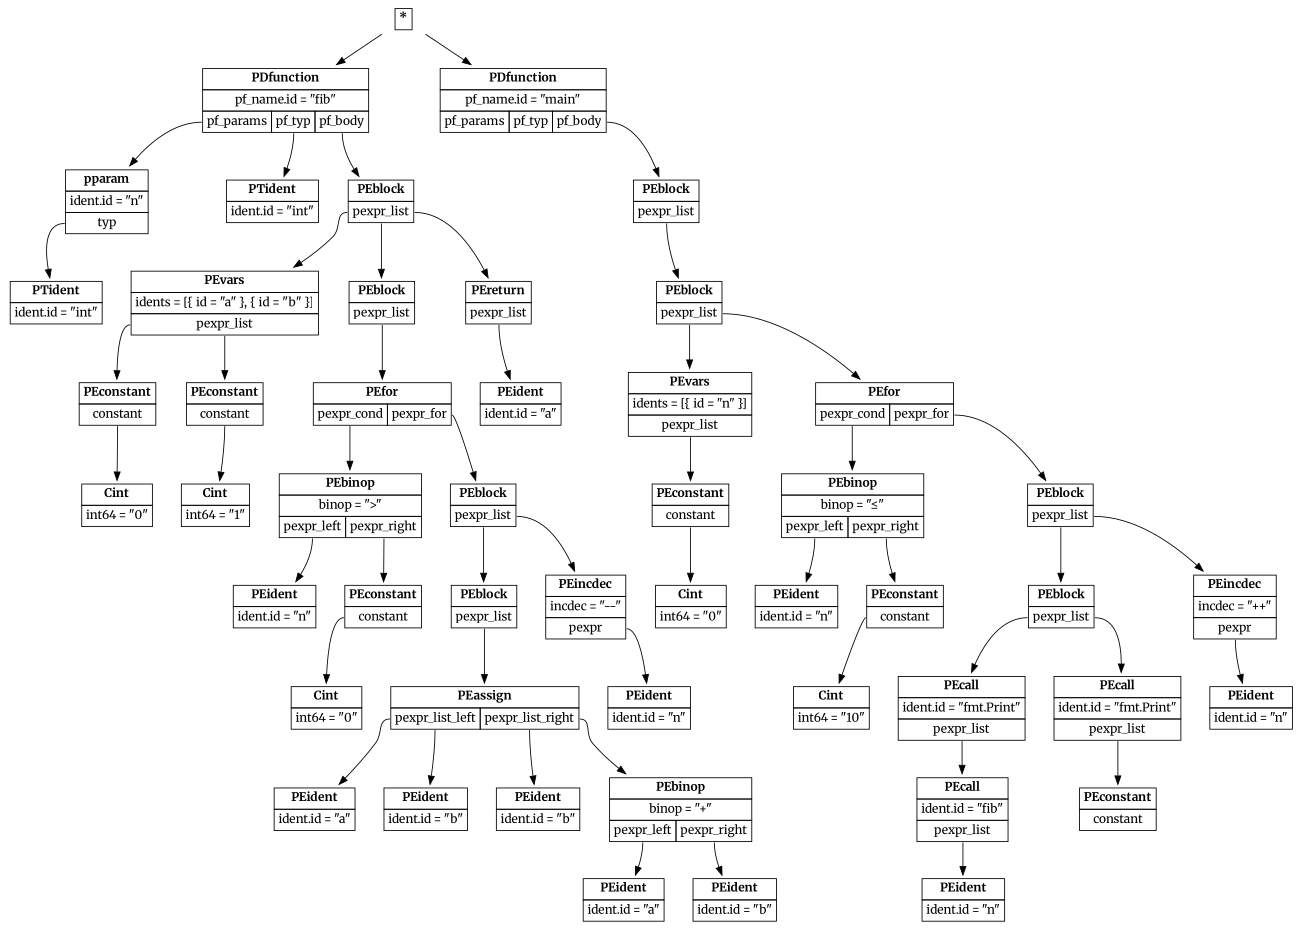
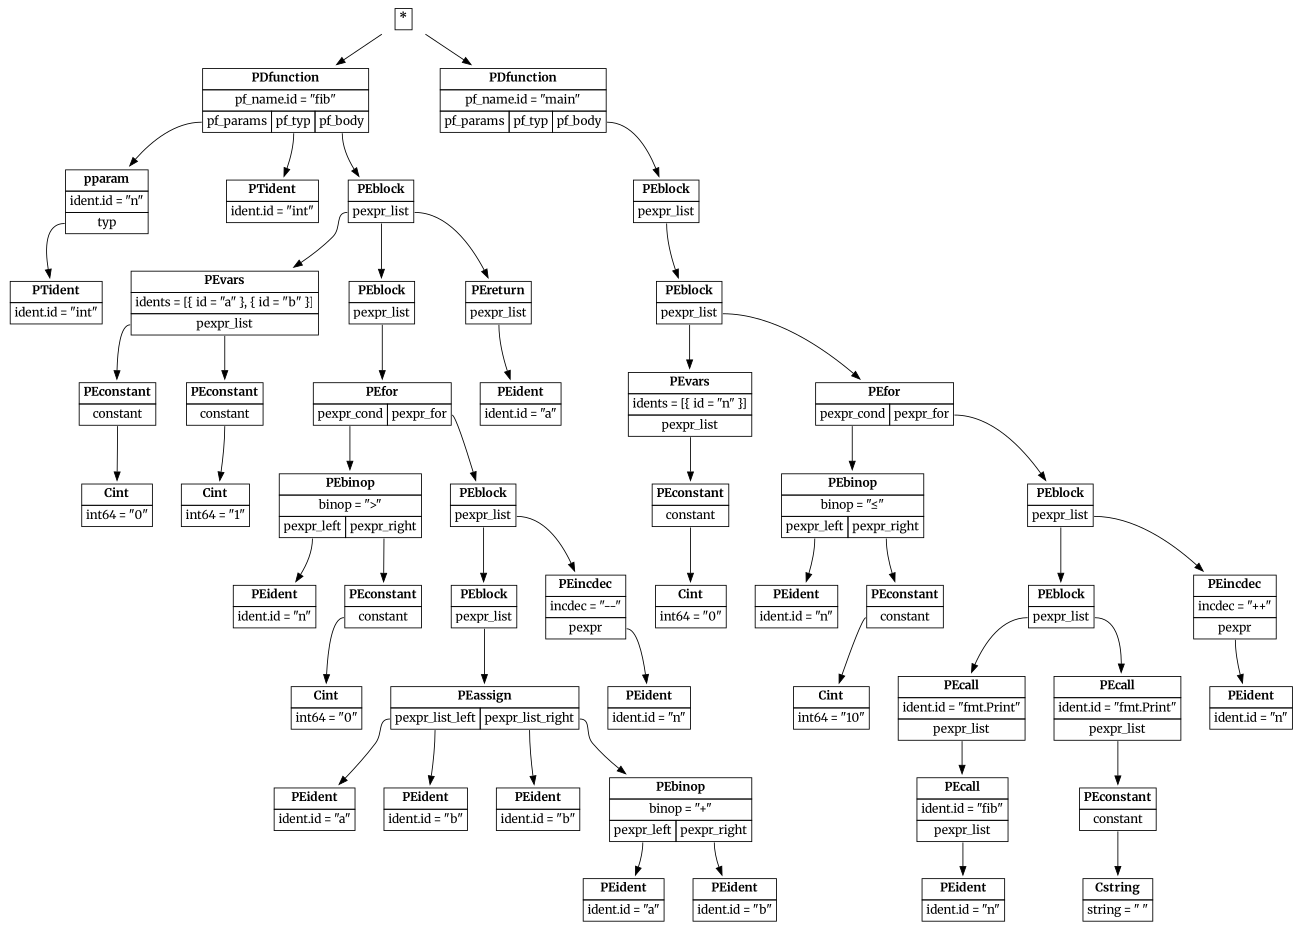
none -> (1118, 900)
